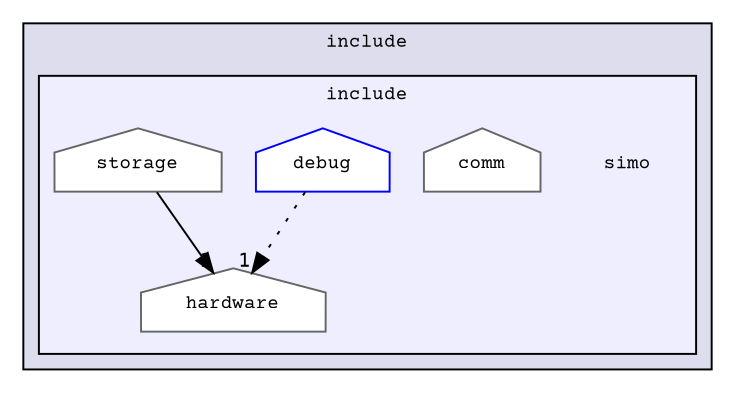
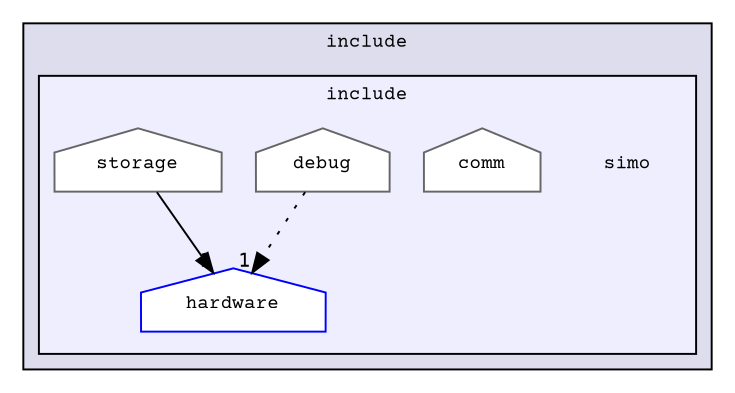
(323, 163) -> (323, 163)
(233, 303) -> (233, 303)
